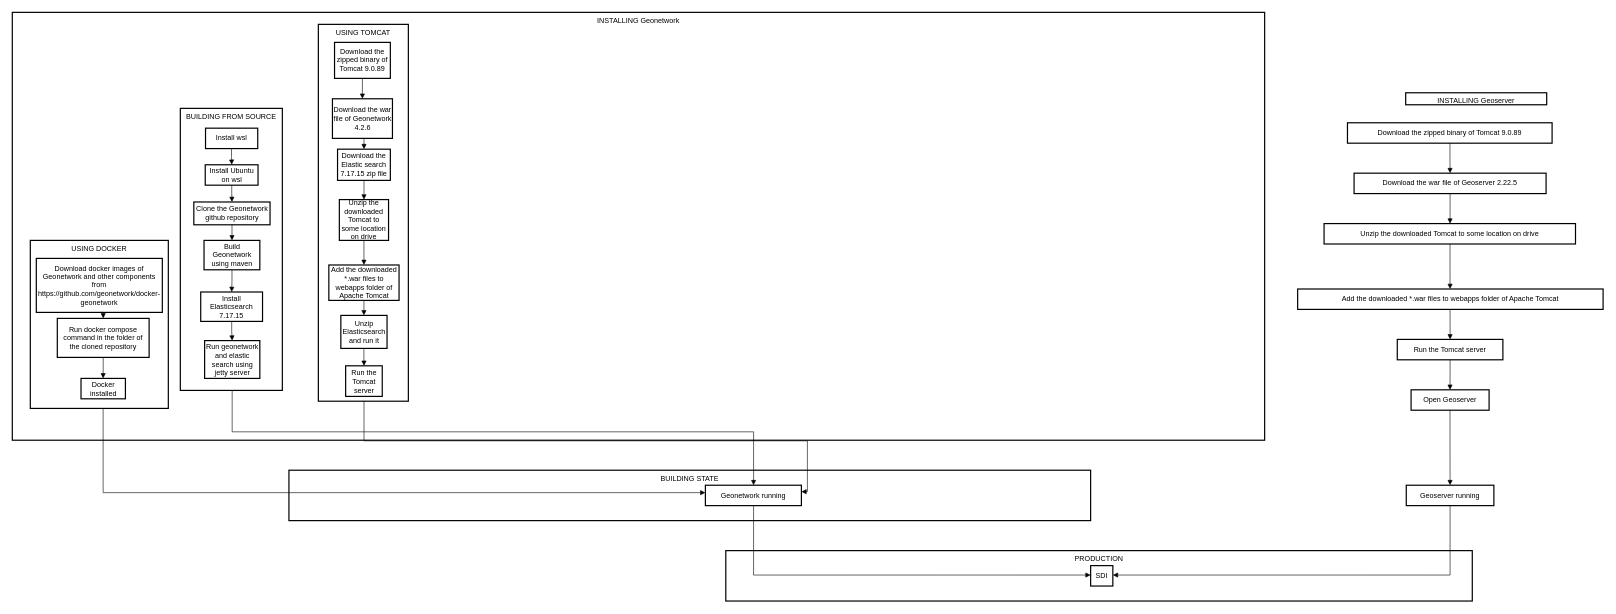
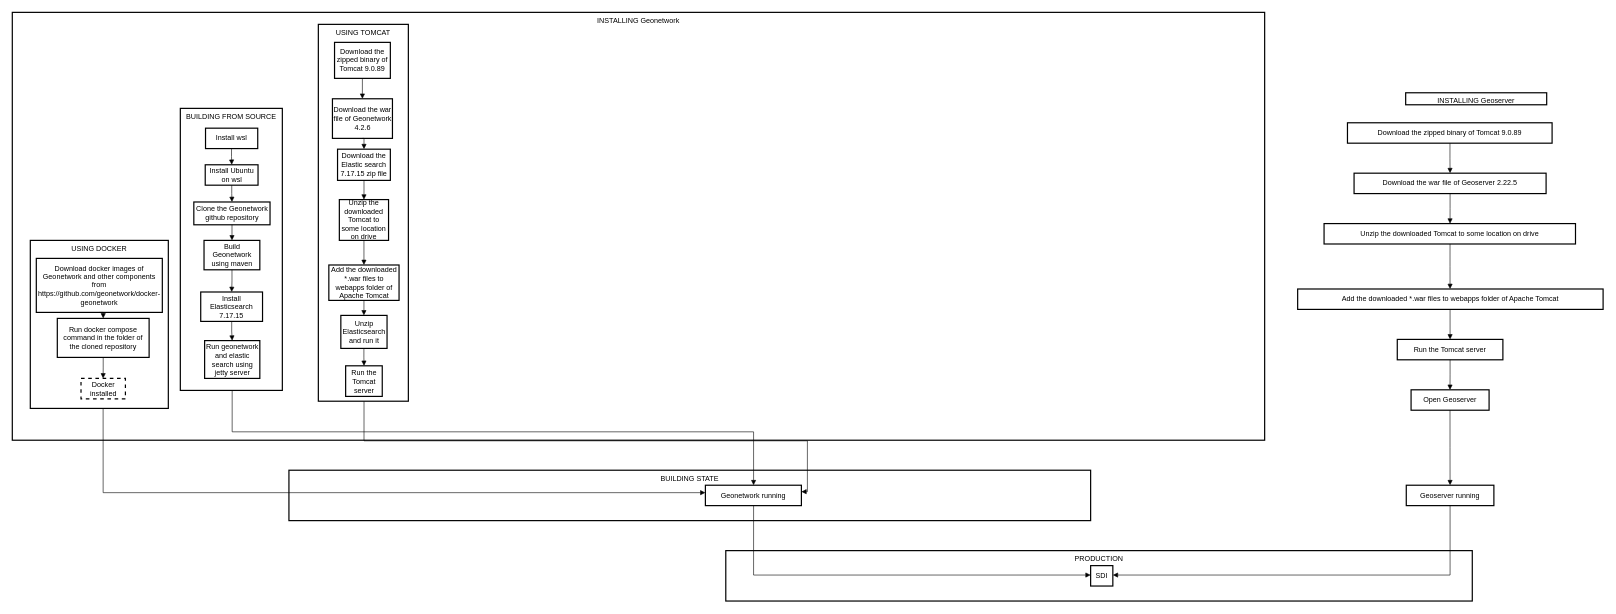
(103, 389) -> (103, 389)
